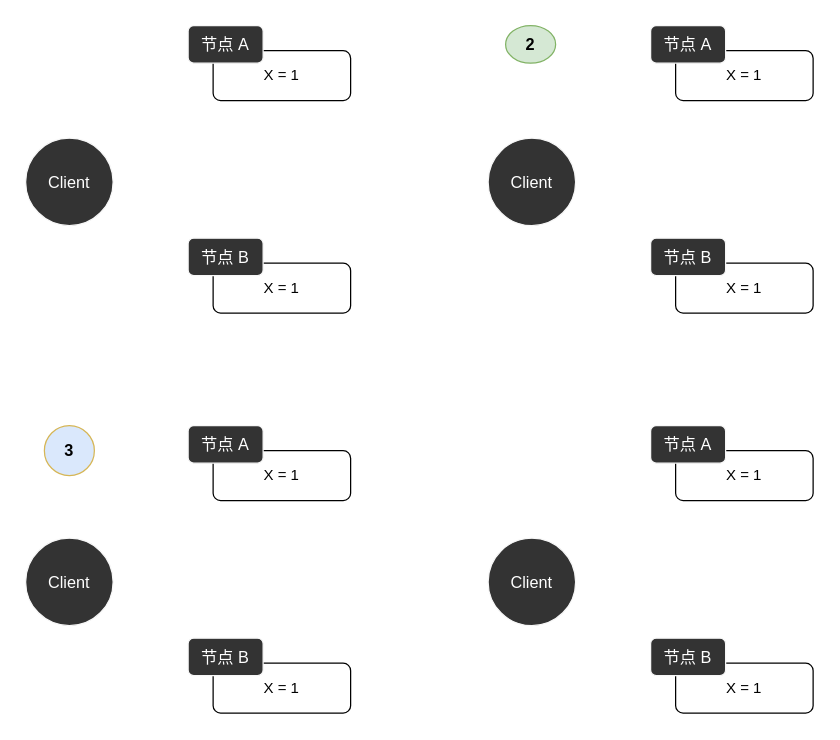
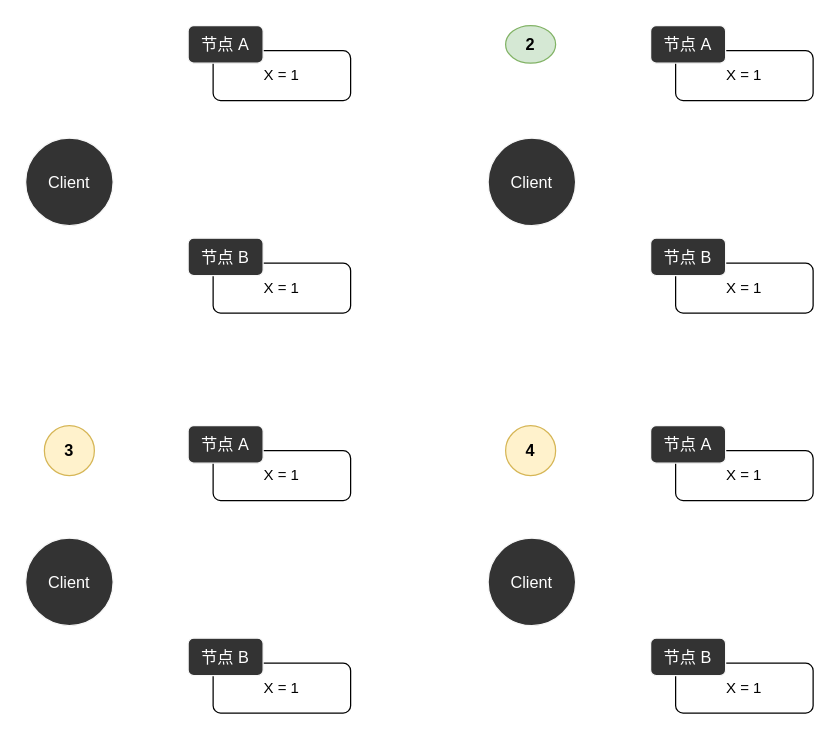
(69, 451) -> (69, 451)
none -> (531, 451)
